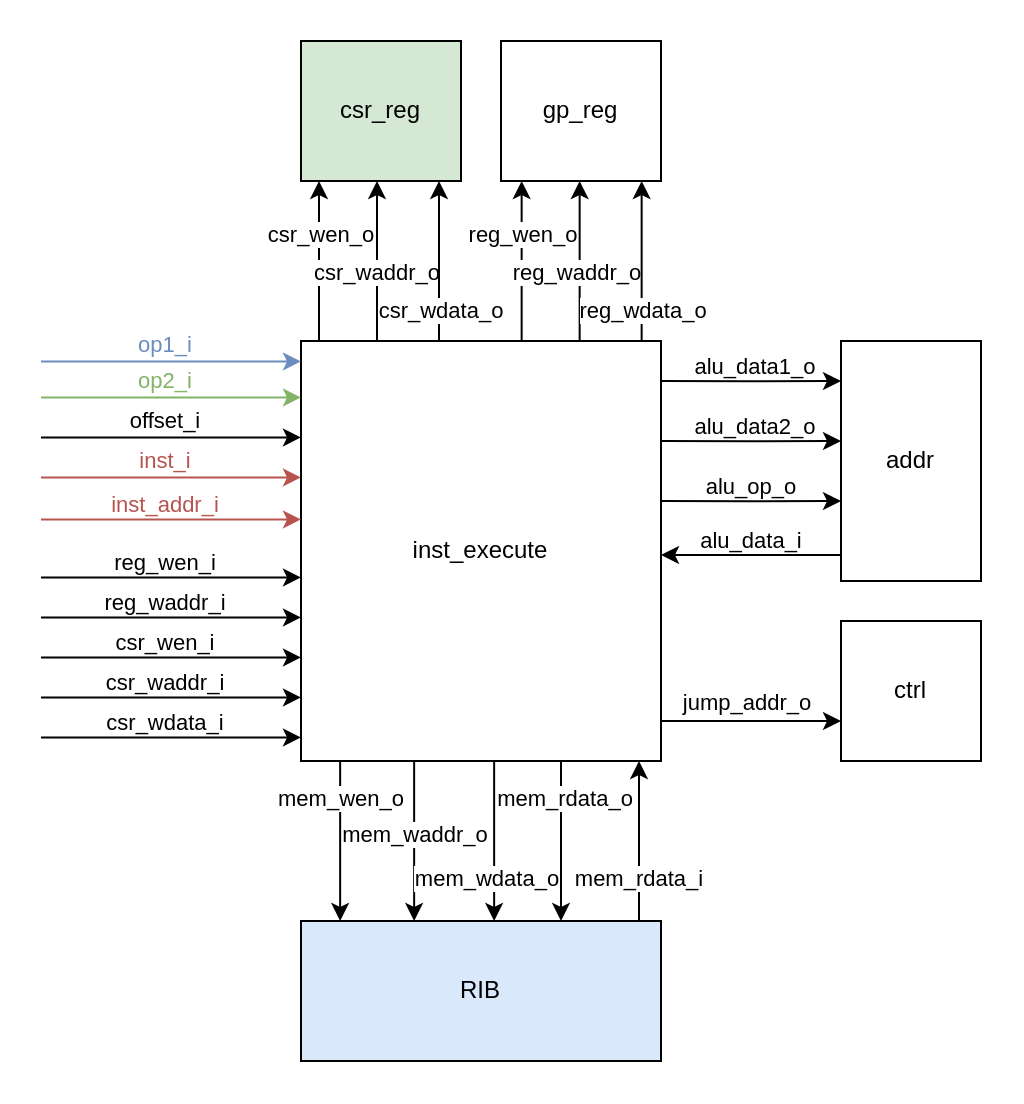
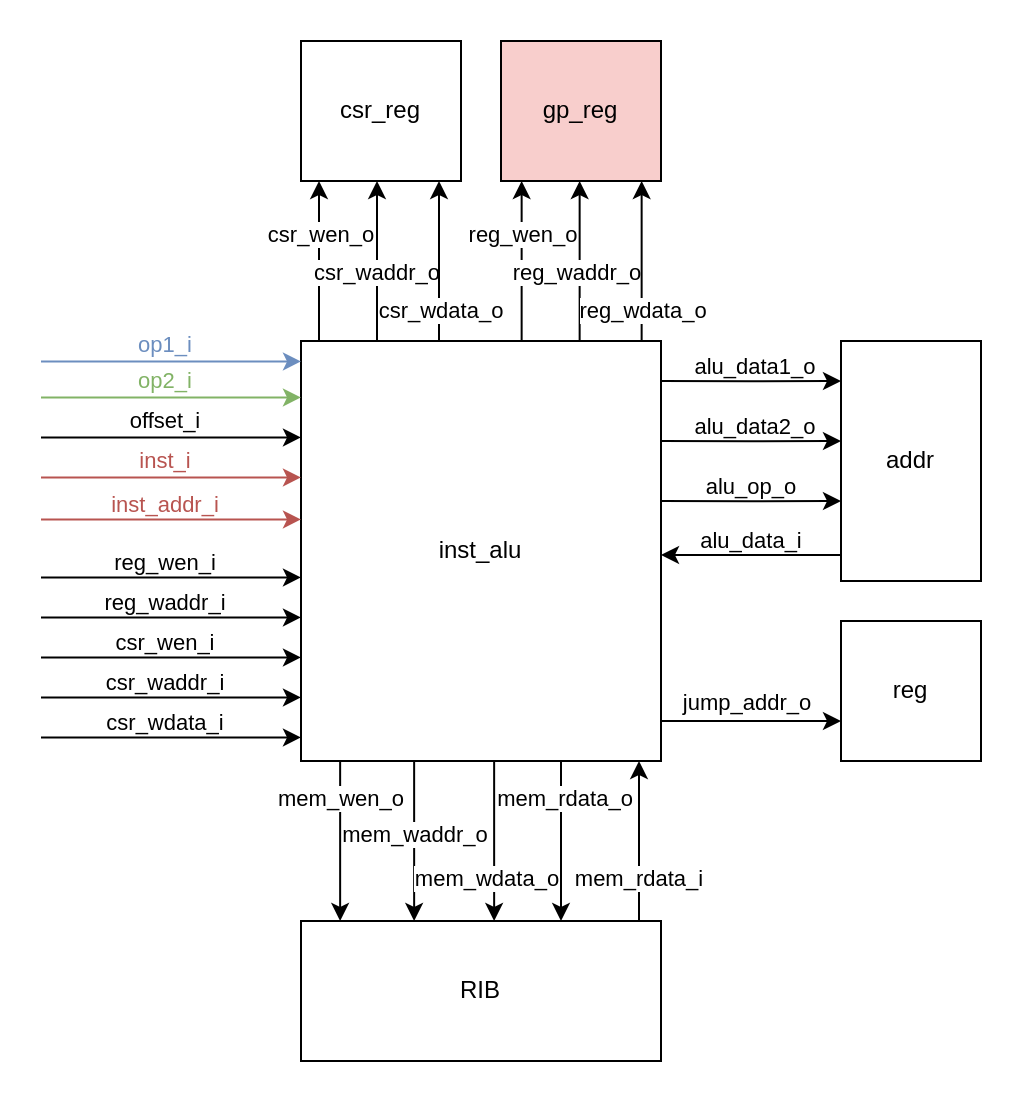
(381, 111) -> (381, 111)
(581, 111) -> (581, 111)
(481, 551) -> (481, 551)
(911, 691) -> (911, 691)
(481, 991) -> (481, 991)
